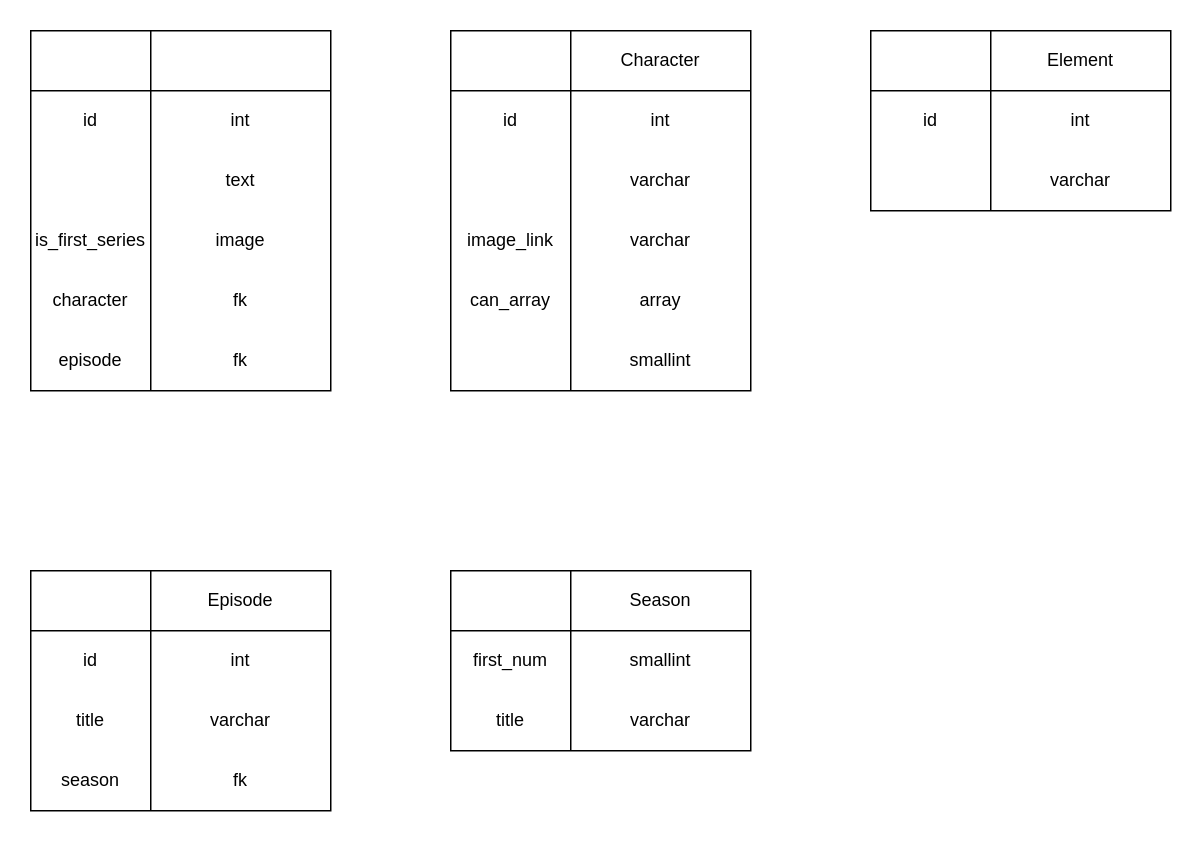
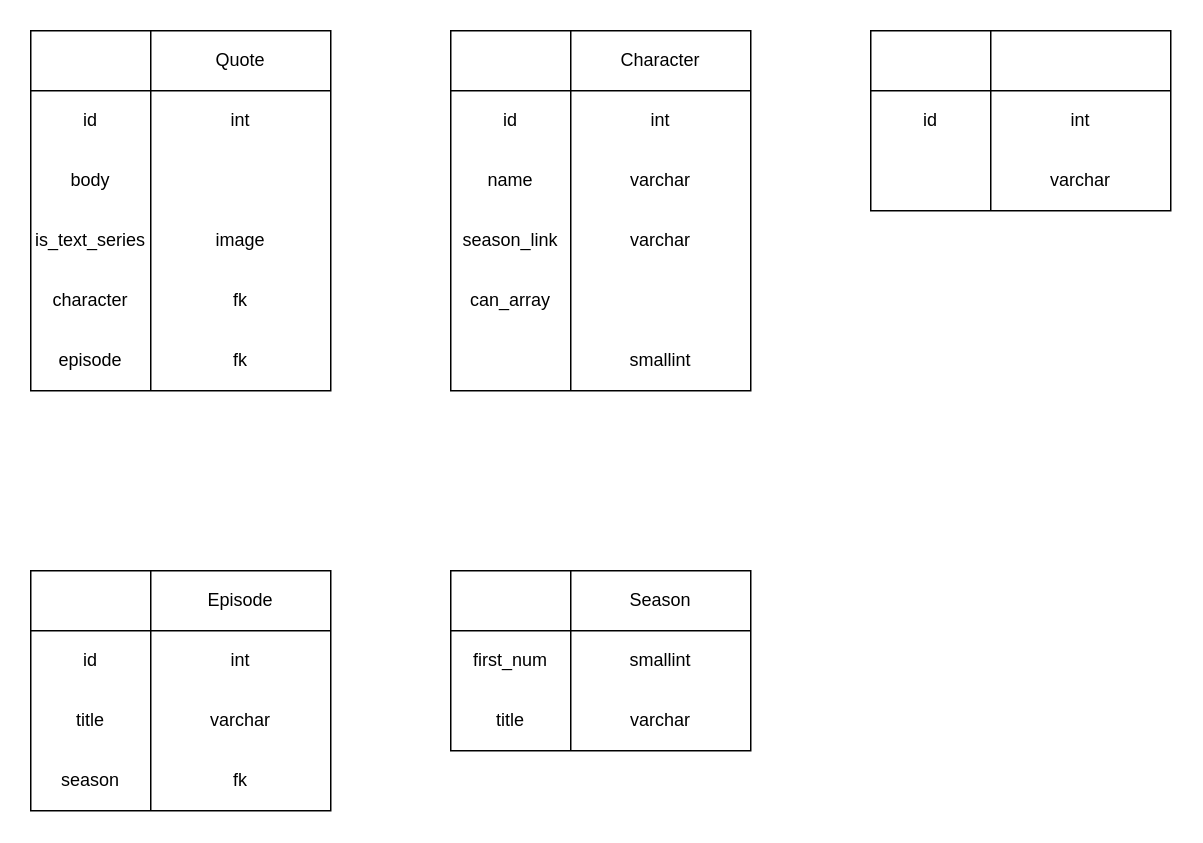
none -> (241, 61)
(1081, 61) -> none
none -> (91, 181)
(241, 181) -> none
none -> (511, 181)
(91, 241) -> (91, 241)
(511, 241) -> (511, 241)
(661, 301) -> none
